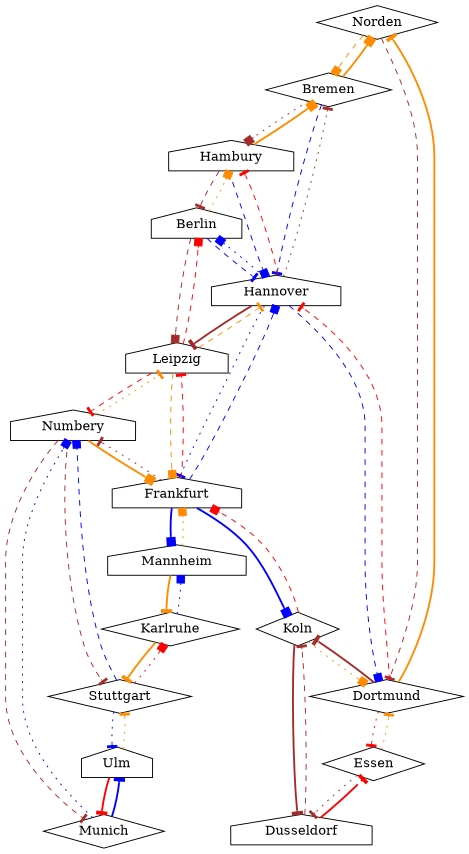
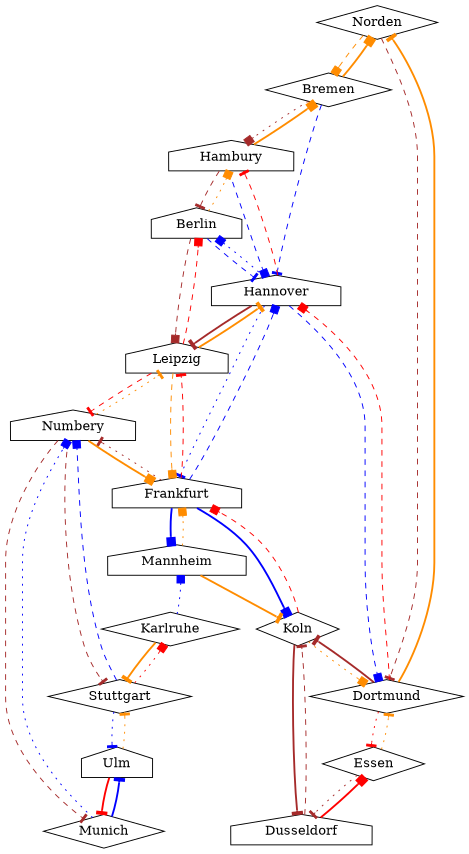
(308, 195) -> none
(229, 329) -> (229, 329)
(382, 480) -> (382, 480)
(168, 592) -> (238, 596)
(340, 801) -> (340, 801)
